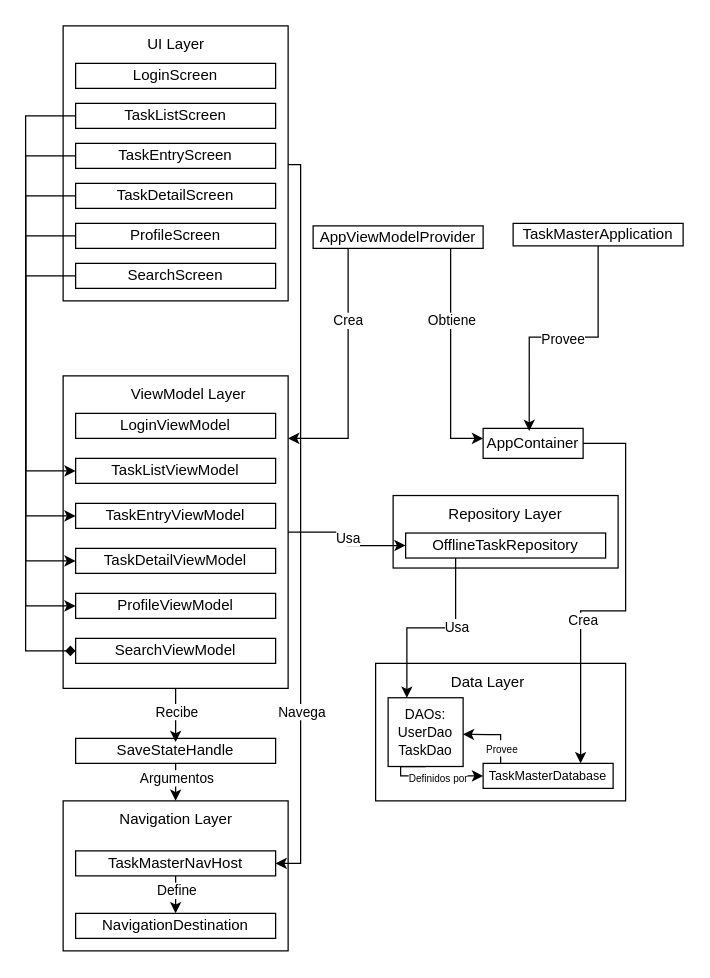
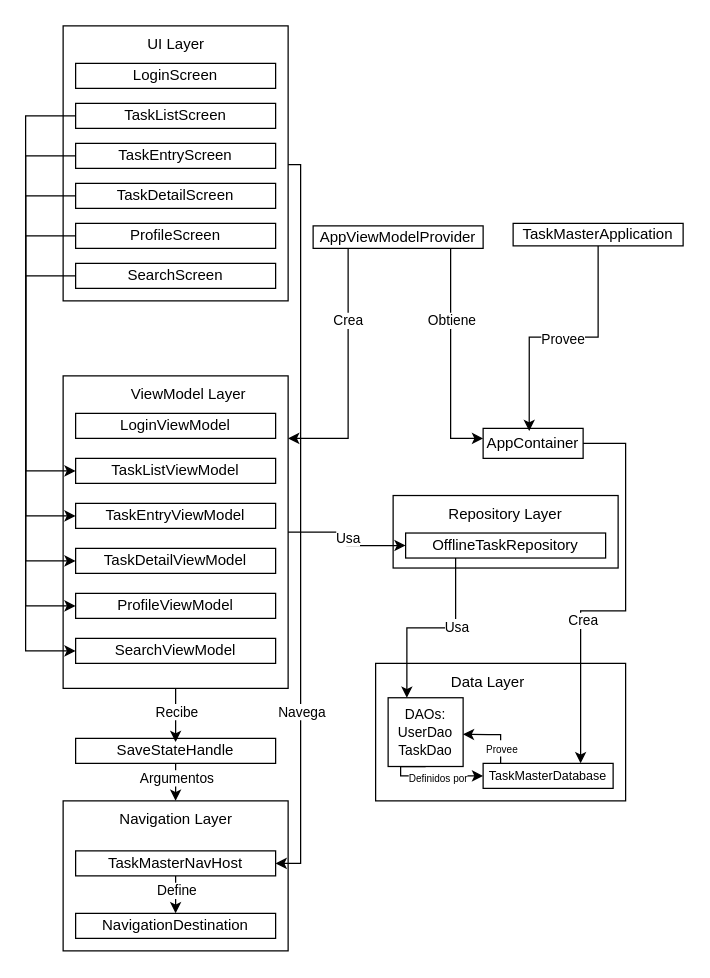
(65, 651) -> (66, 651)
